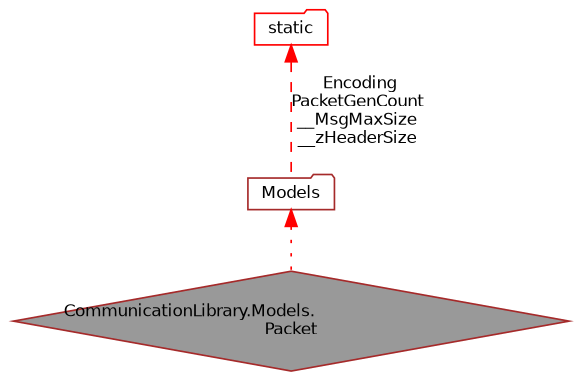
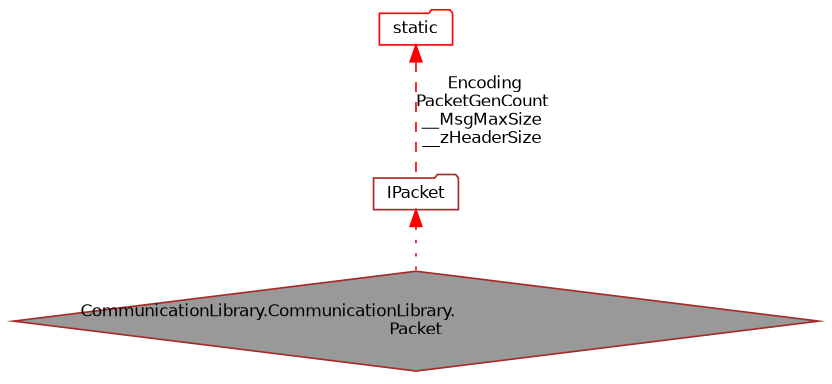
(291, 194) -> (416, 194)
(291, 321) -> (416, 321)
